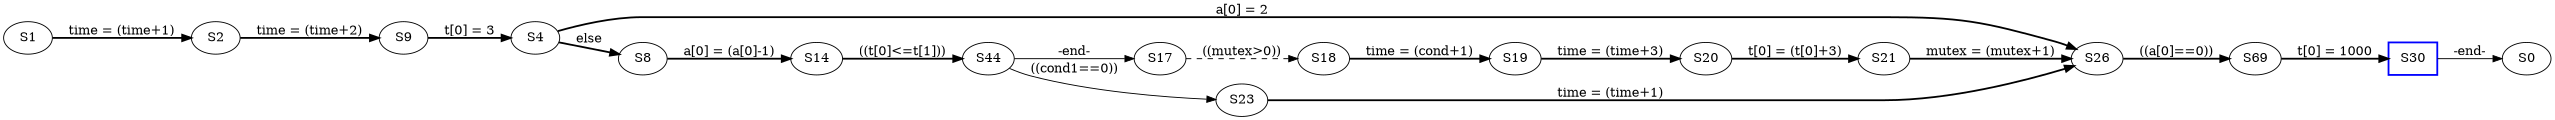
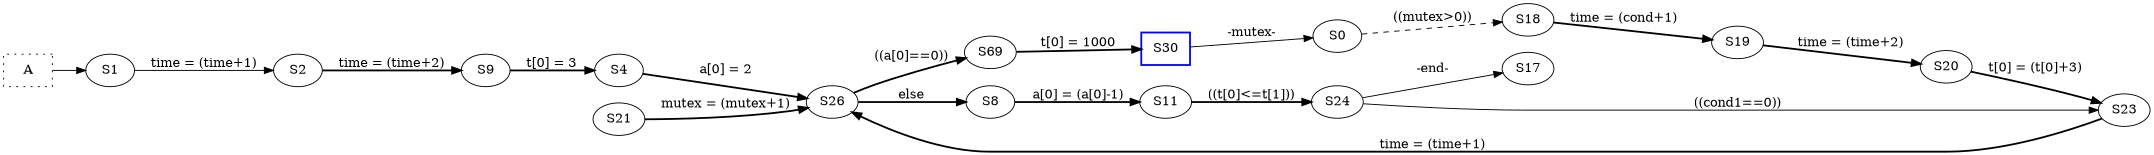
(117, 38) -> (199, 70)
(585, 47) -> (907, 102)
(1611, 52) -> (1851, 43)
(2470, 52) -> (1252, 33)
(817, 59) -> (1166, 102)
(988, 59) -> (1337, 102)
(1237, 59) -> (1428, 28)
(1790, 59) -> (2032, 85)
none -> (28, 70)
